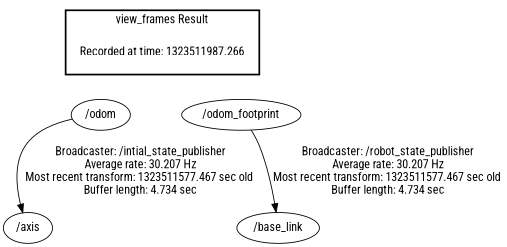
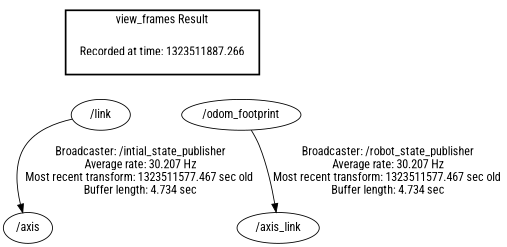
(162, 52) -> (162, 52)
(101, 115) -> (101, 115)
(278, 228) -> (278, 228)
